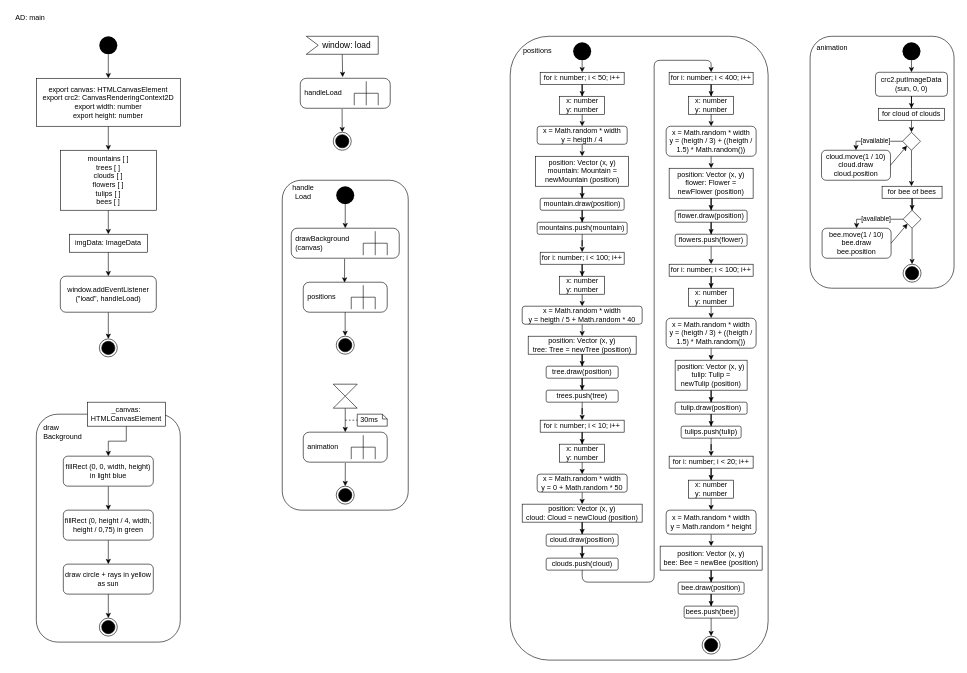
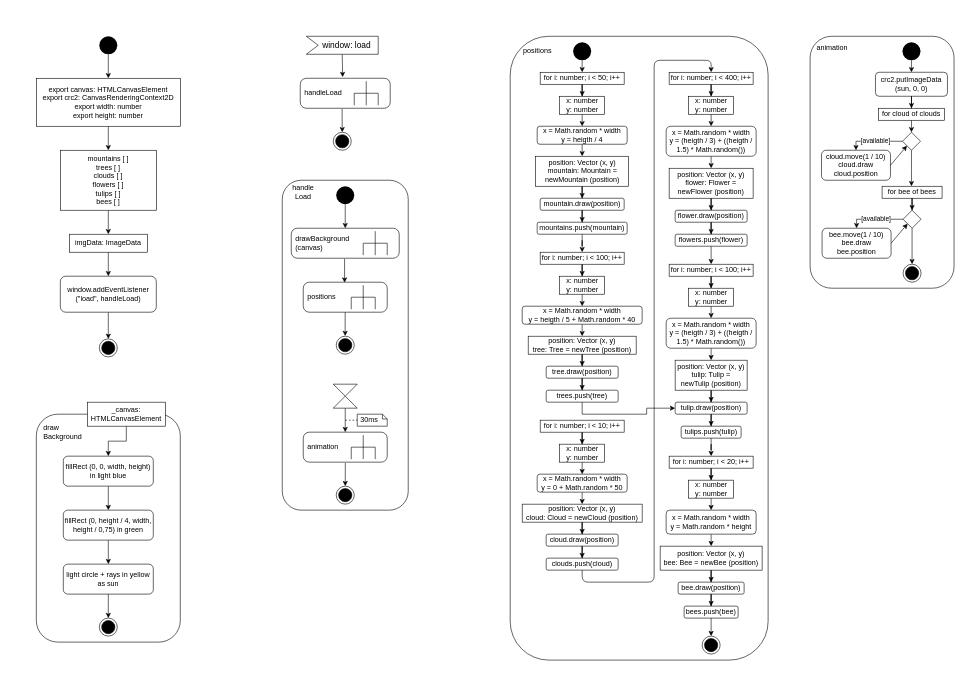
(30, 18) -> none
(582, 414) -> (647, 412)
(108, 579) -> (108, 579)
